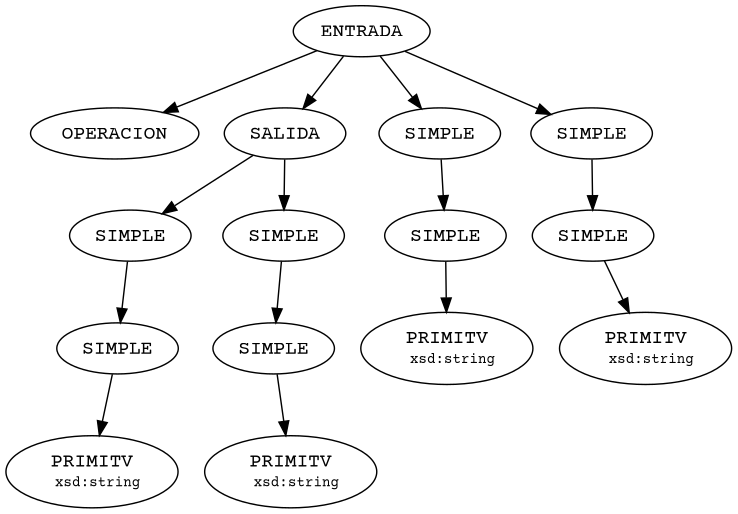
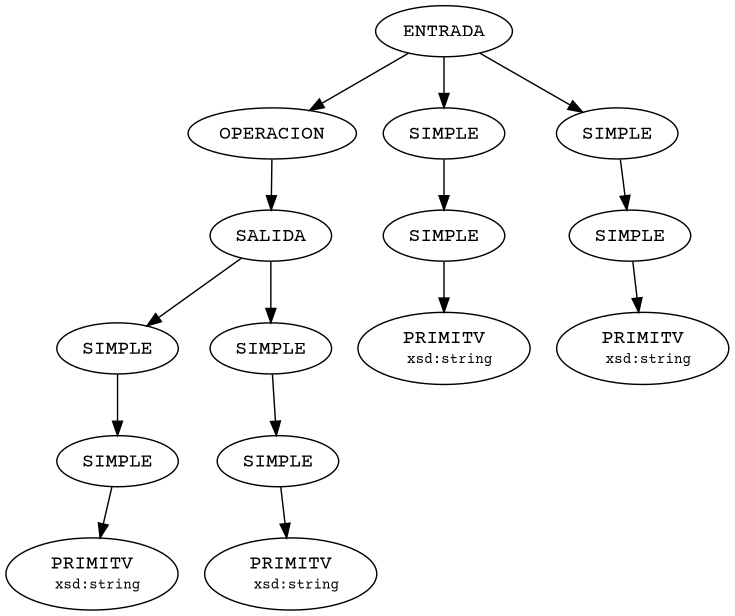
(328, 77) -> (272, 178)
